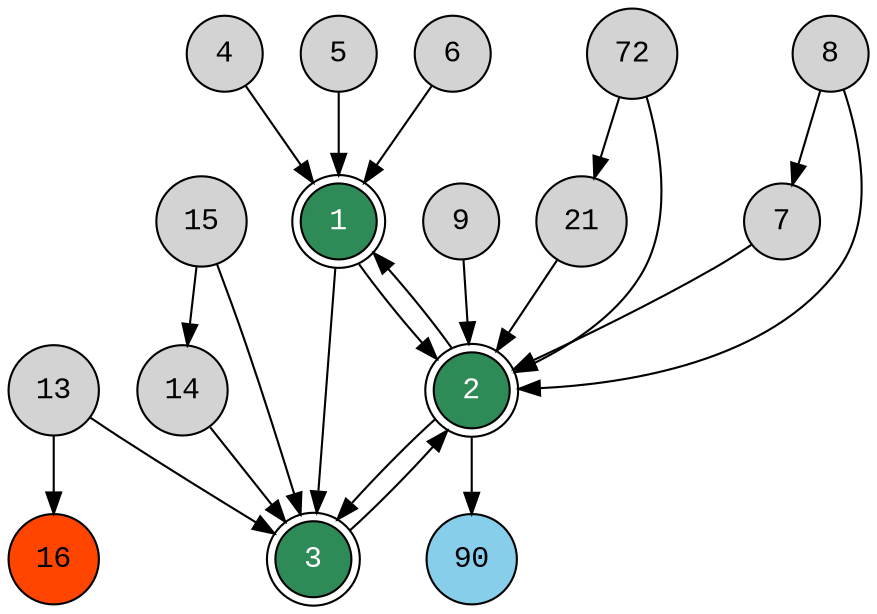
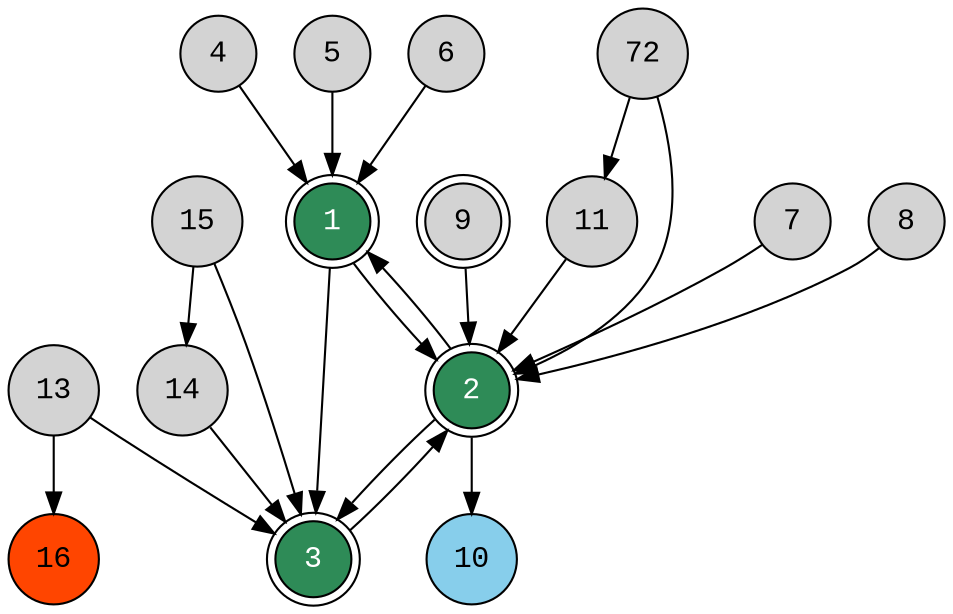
(809, 127) -> none
(461, 221) -> (463, 221)
(582, 221) -> (592, 221)
(472, 559) -> (472, 559)
